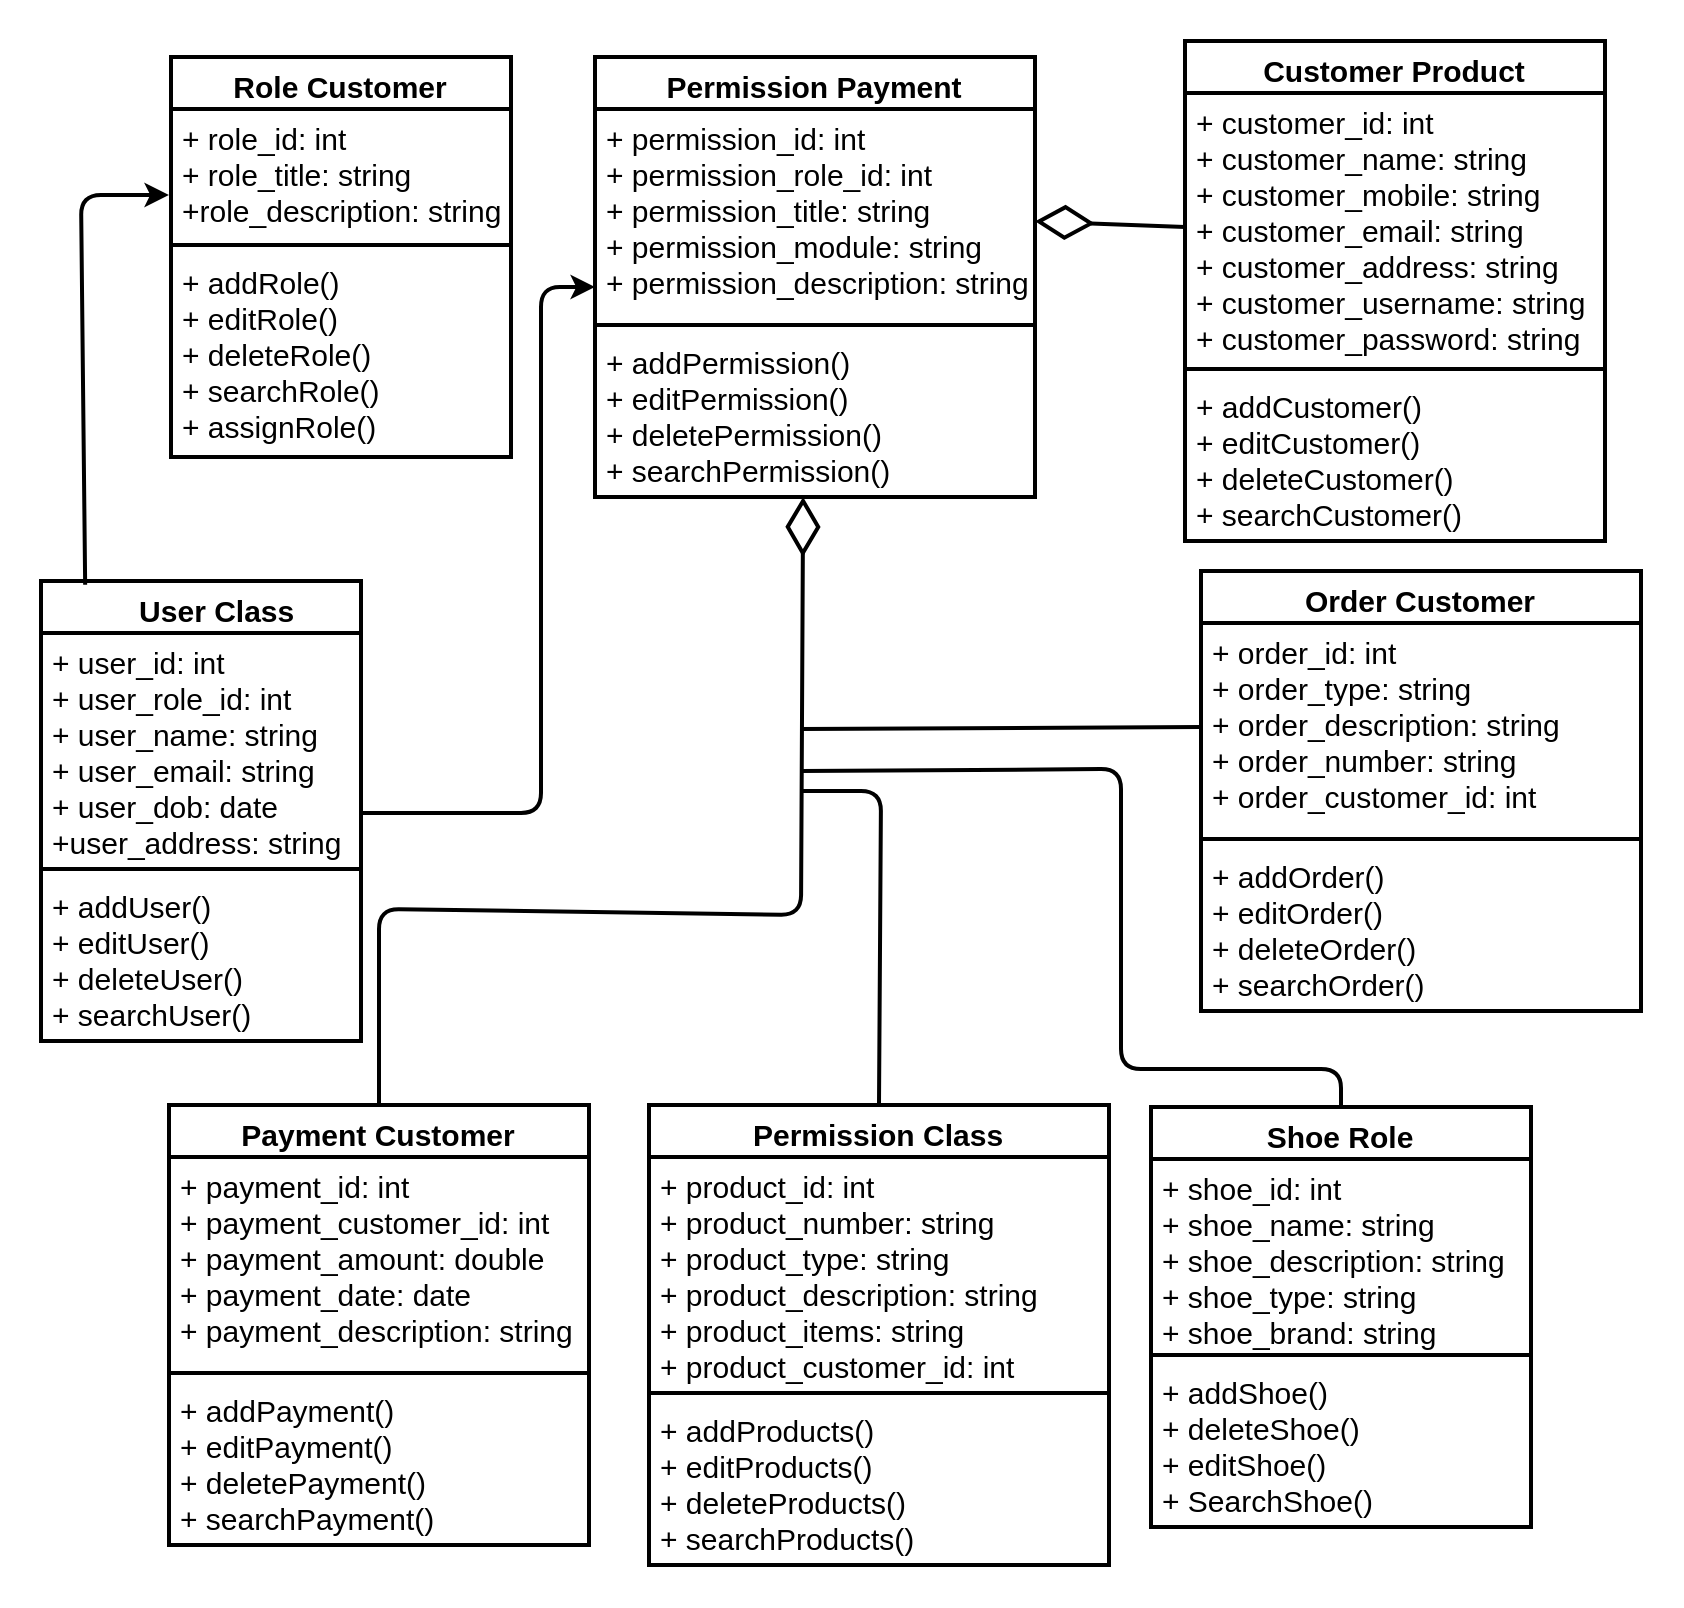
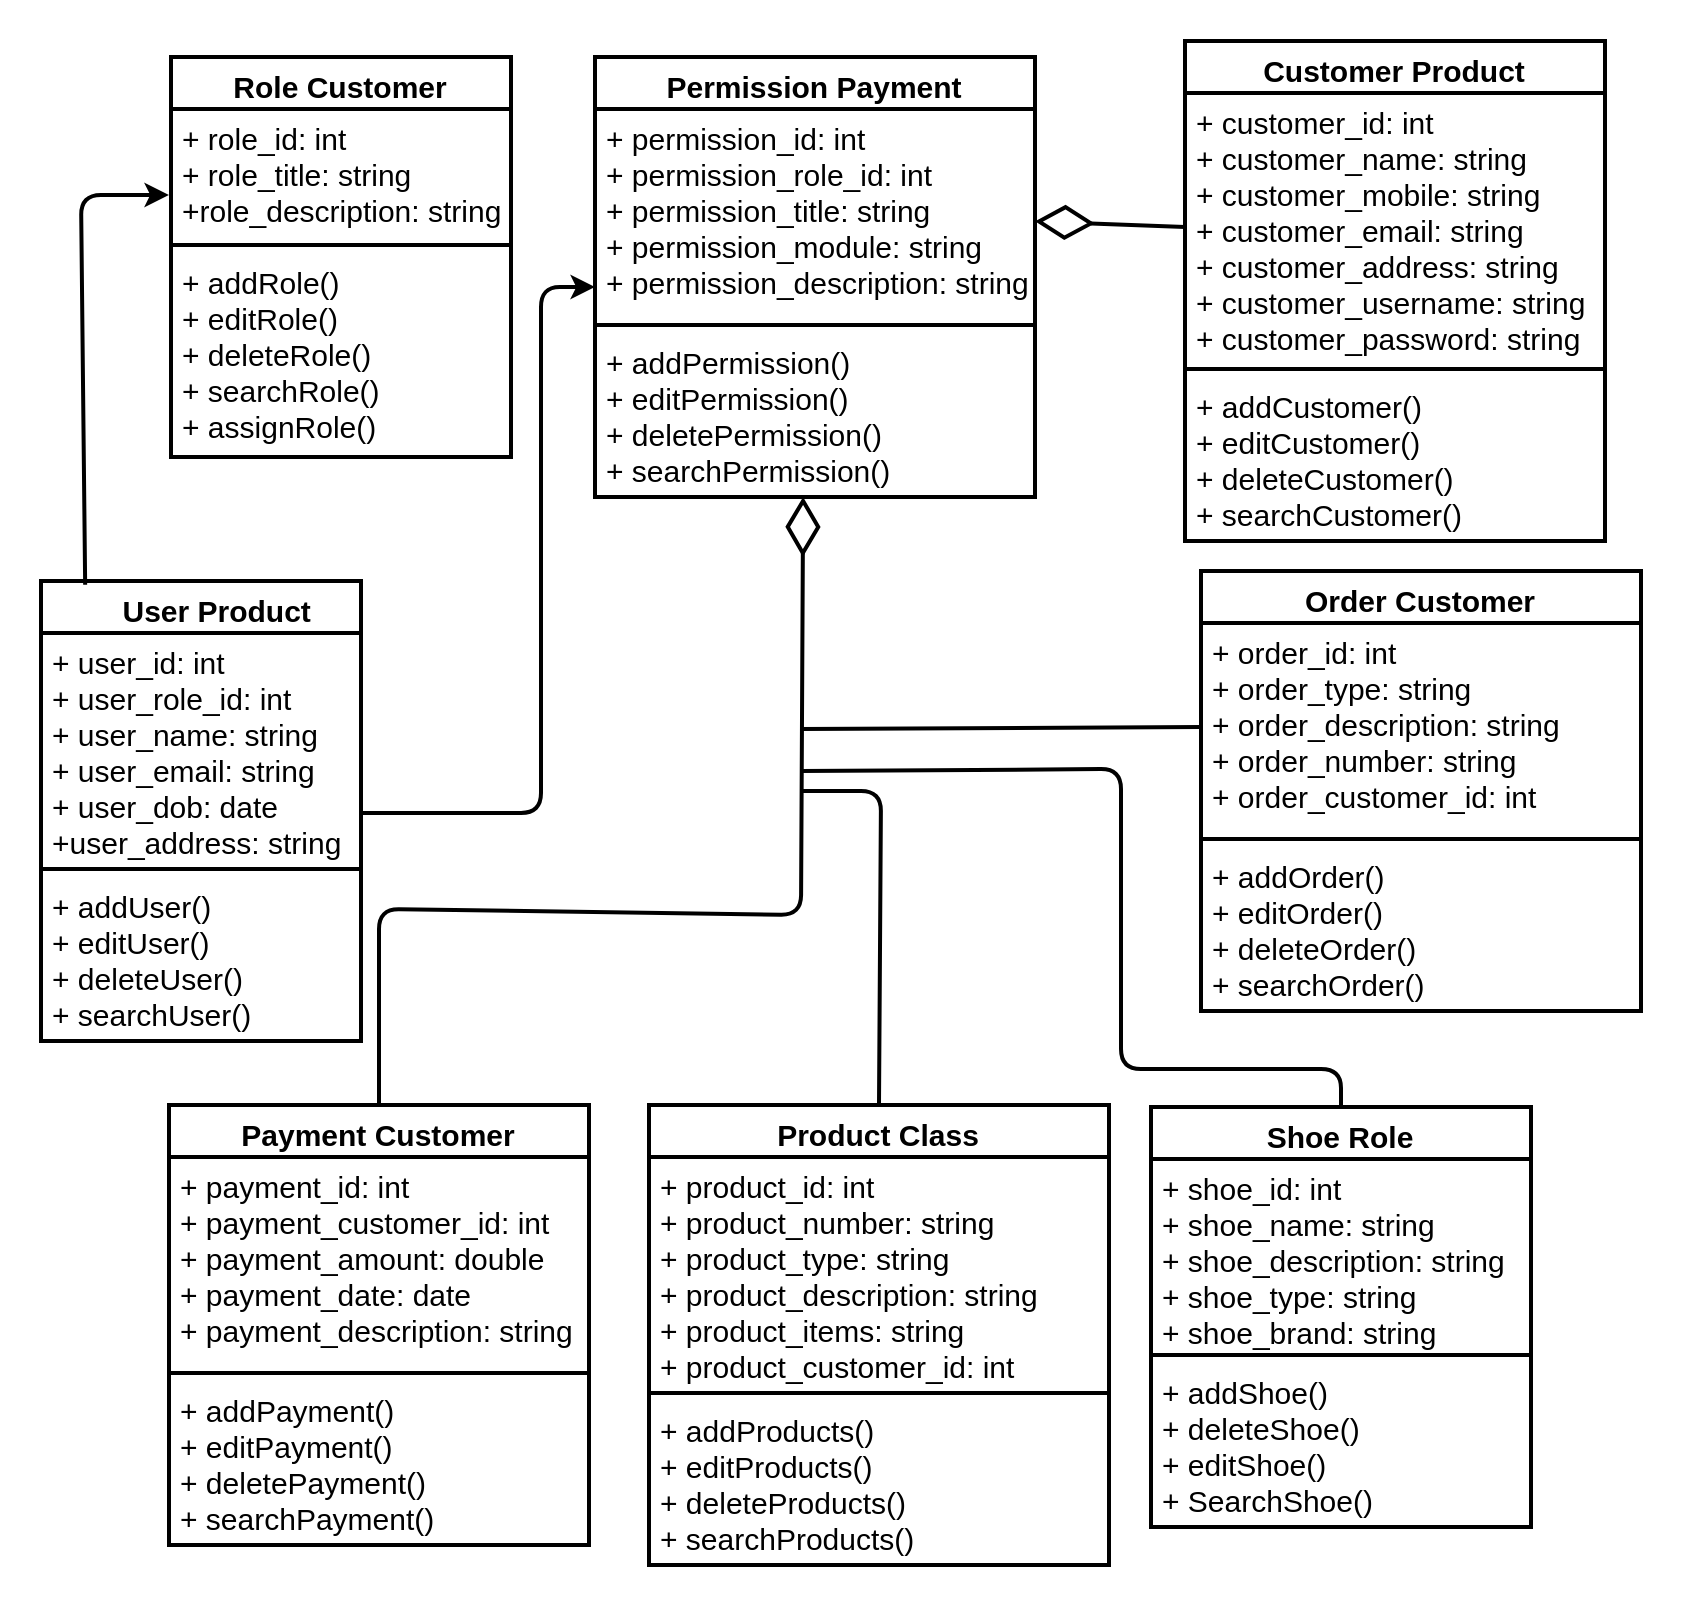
(200, 612) -> (200, 612)
(878, 1136) -> (878, 1136)
